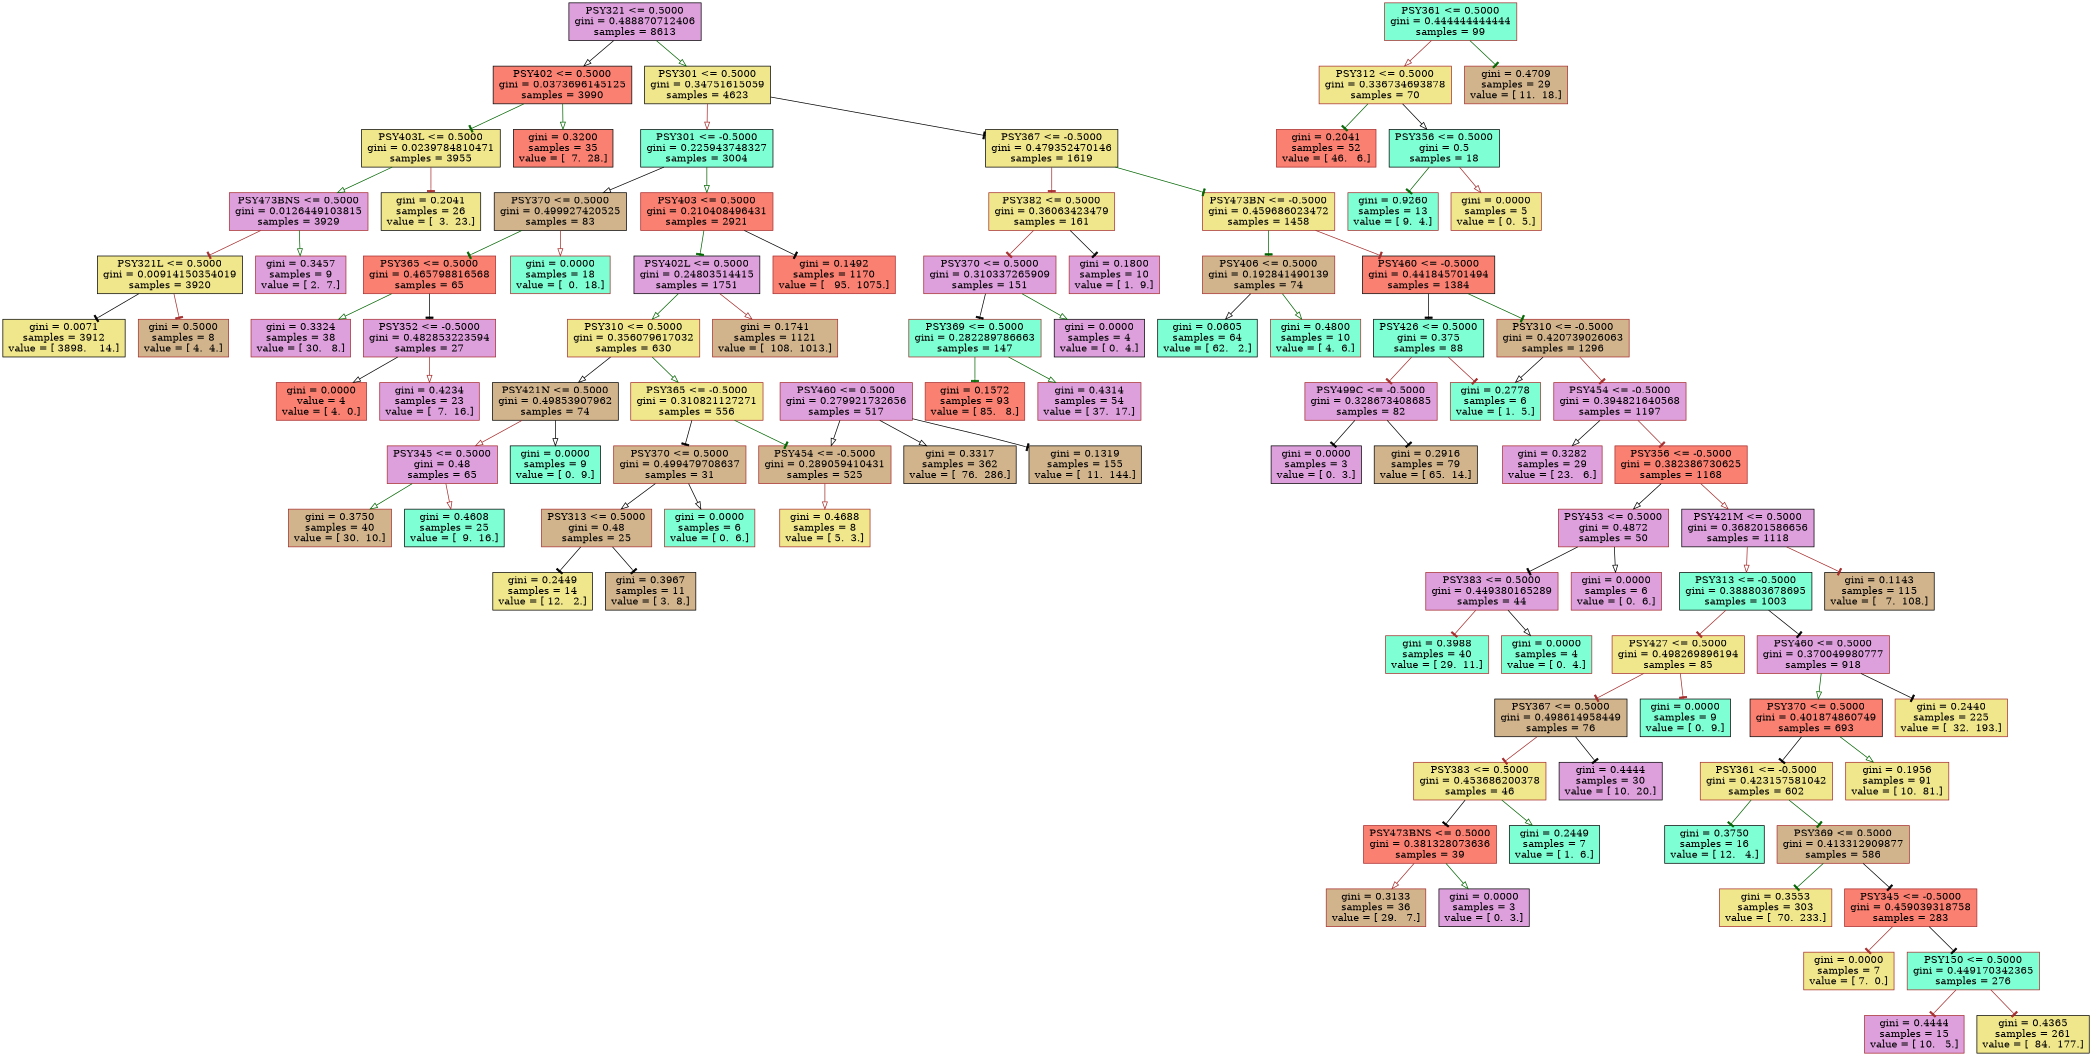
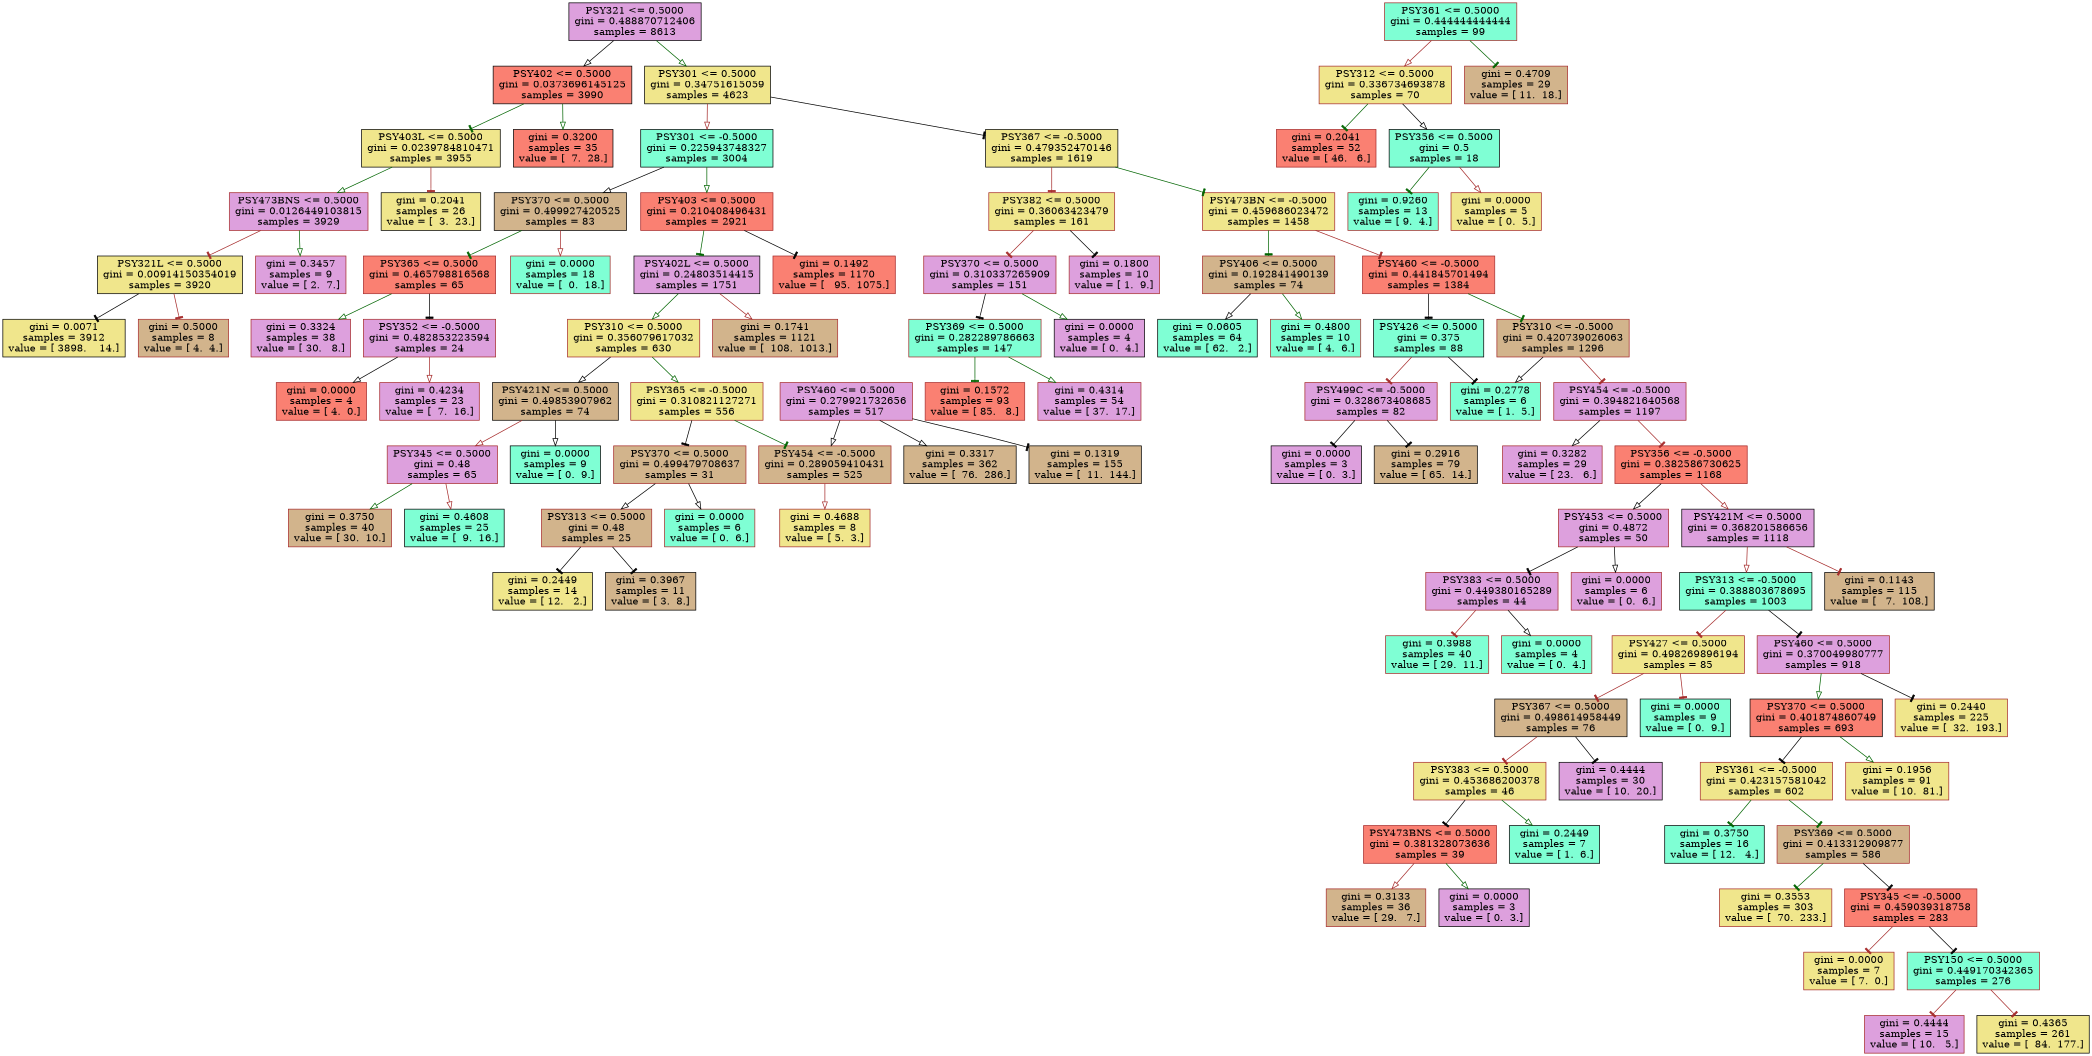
(1429, 275) -> (1429, 275)
(430, 338) -> (430, 338)
(1461, 368) -> (1461, 368)
(321, 401) -> (321, 401)
(1681, 465) -> (1681, 465)
